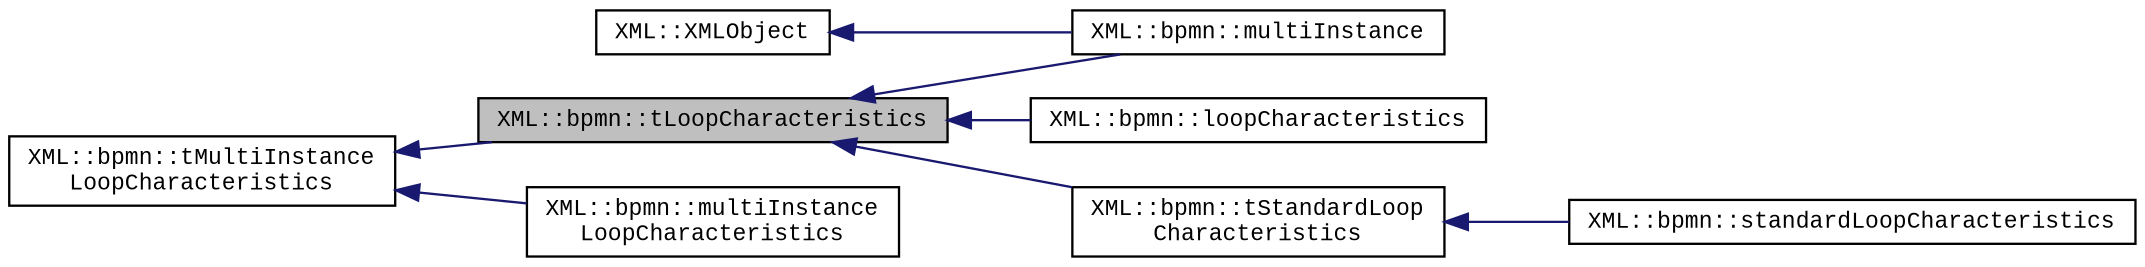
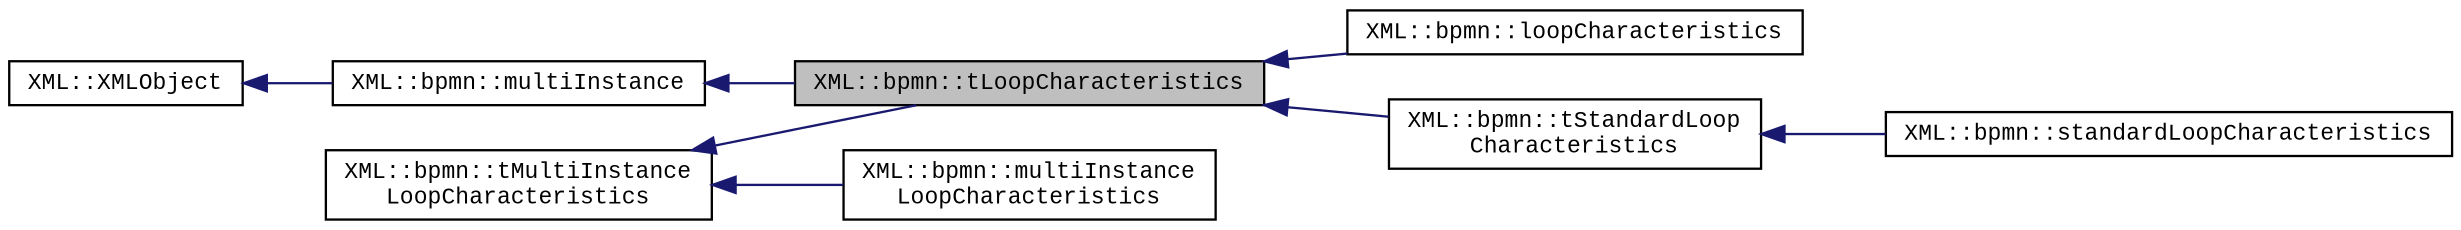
(998, 74) -> (762, 83)
